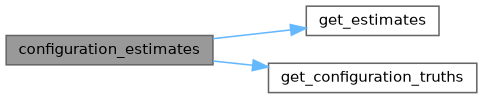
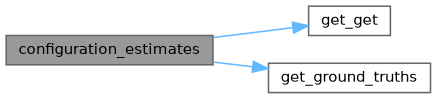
(373, 21) -> (350, 21)
(373, 78) -> (350, 78)
